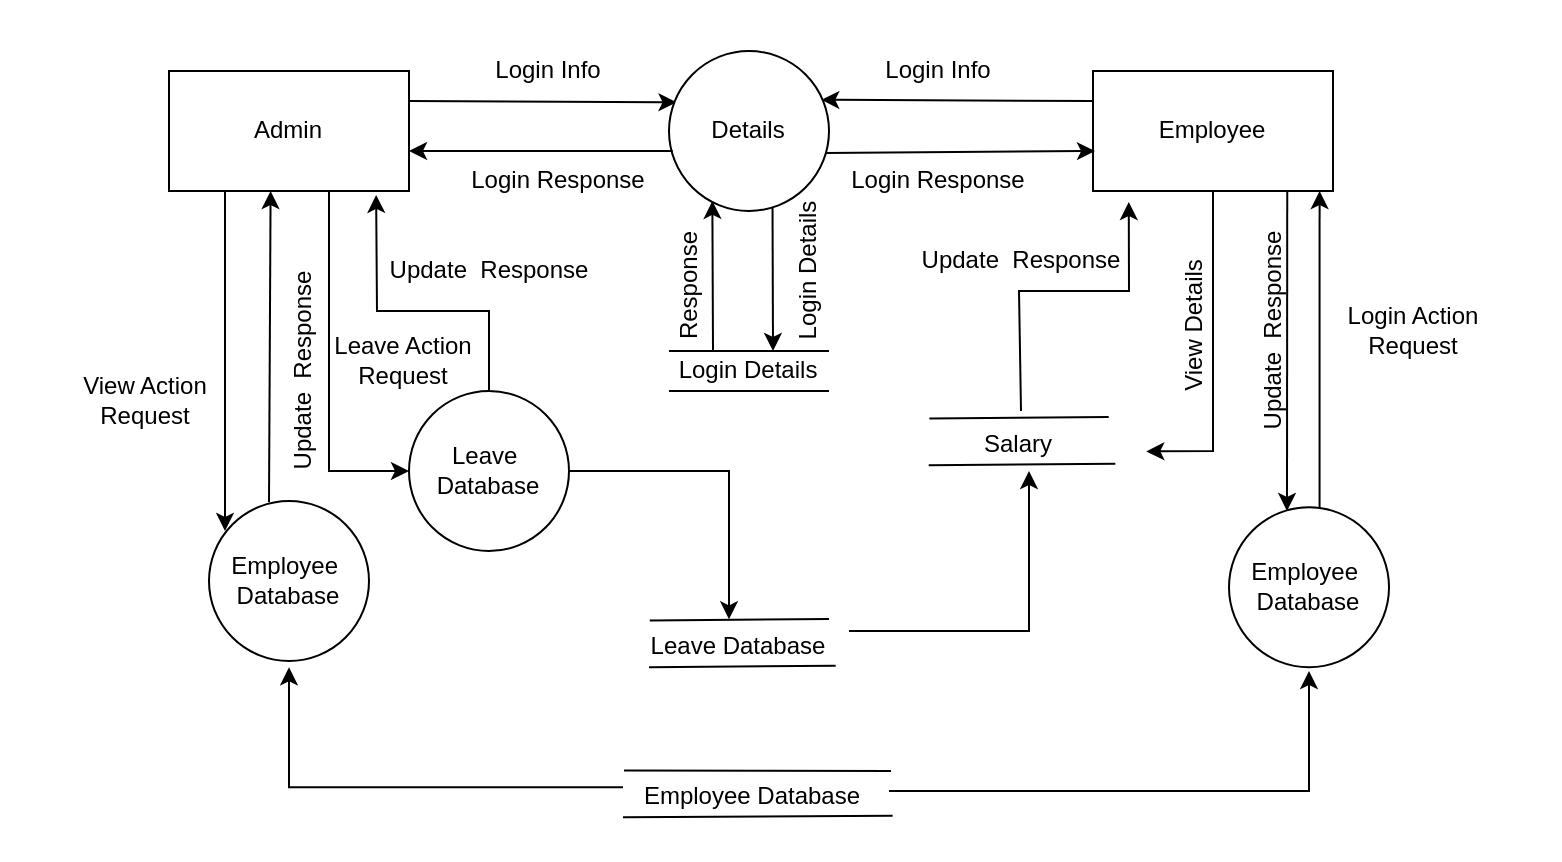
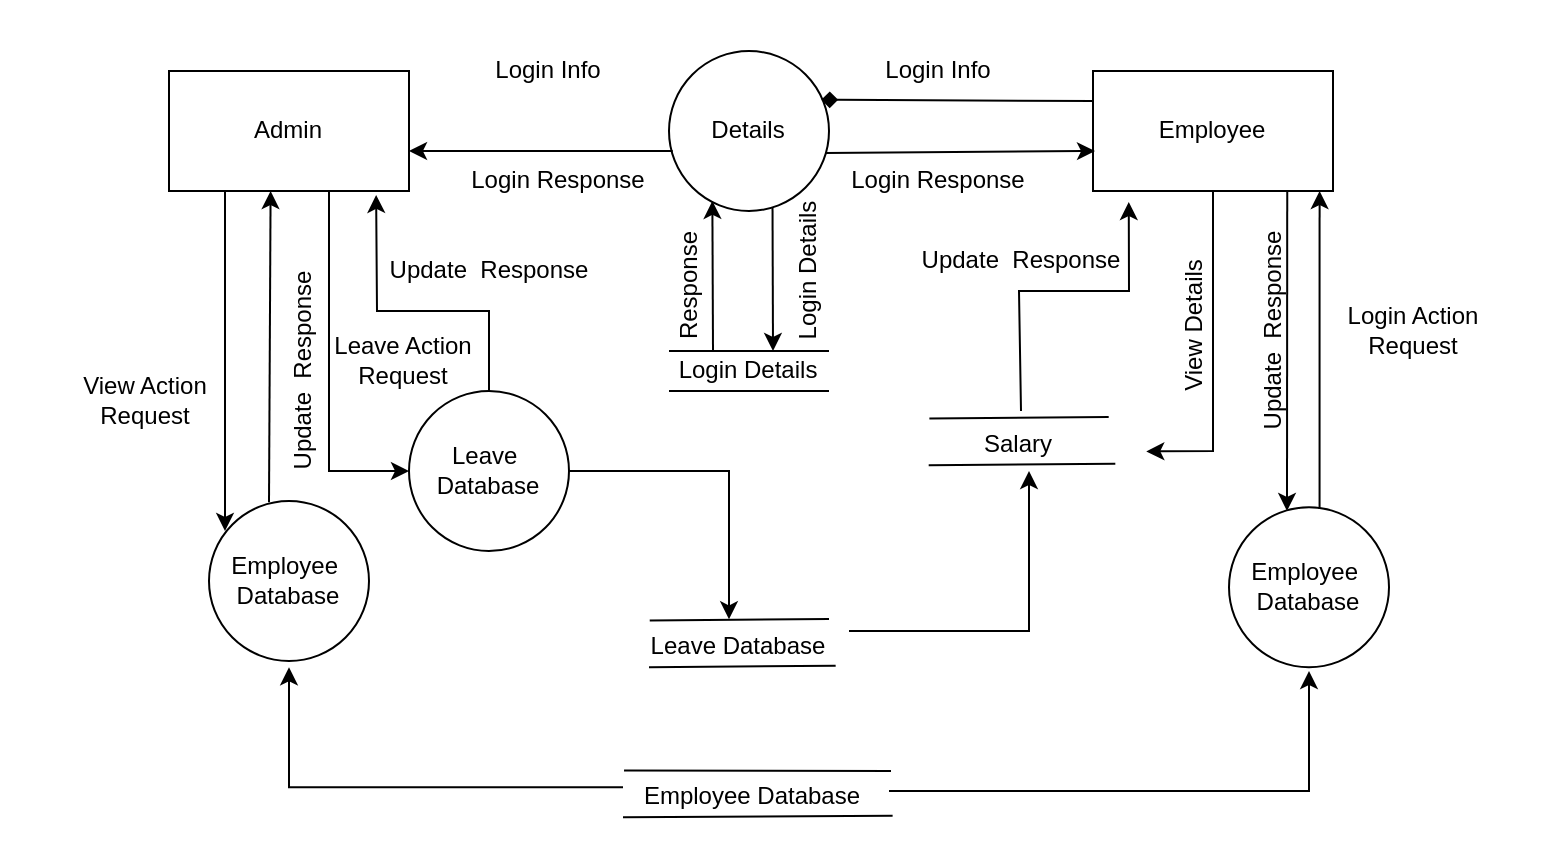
(836, 100) -> (838, 100)
(536, 102) -> none
